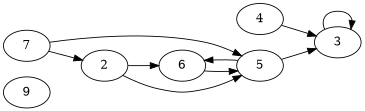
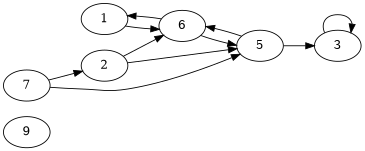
none -> (105, 19)
(260, 19) -> none
